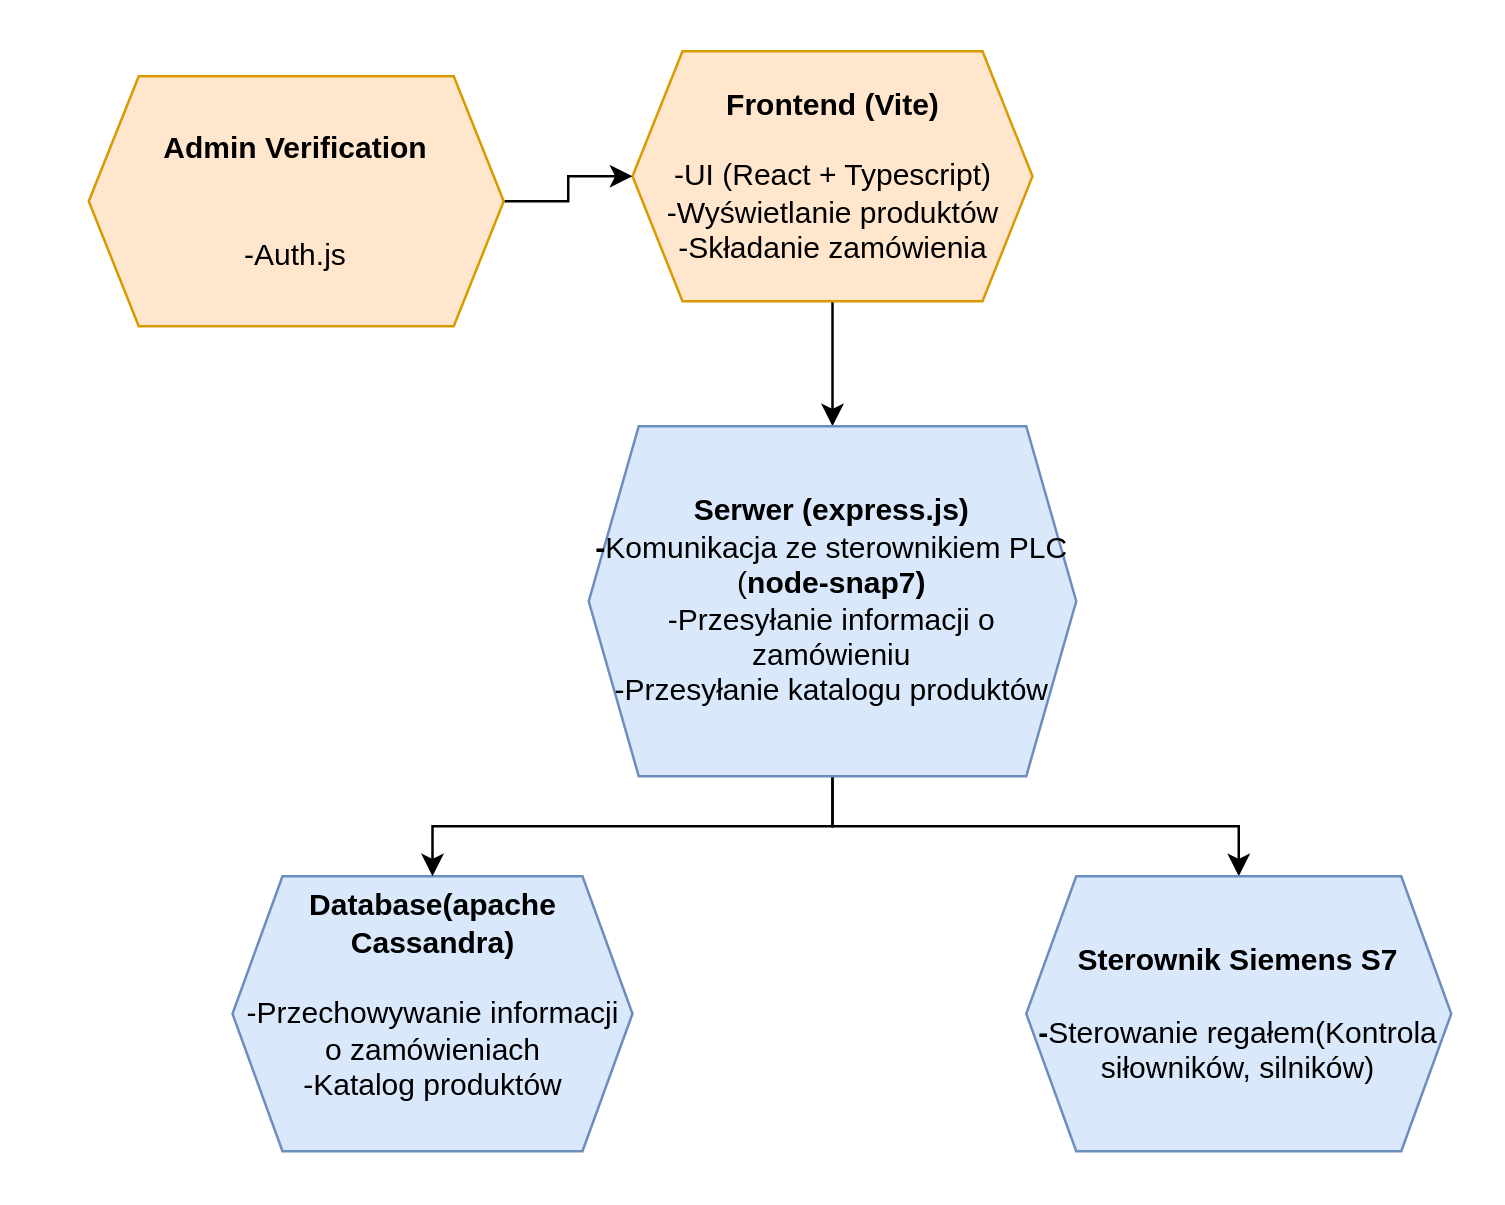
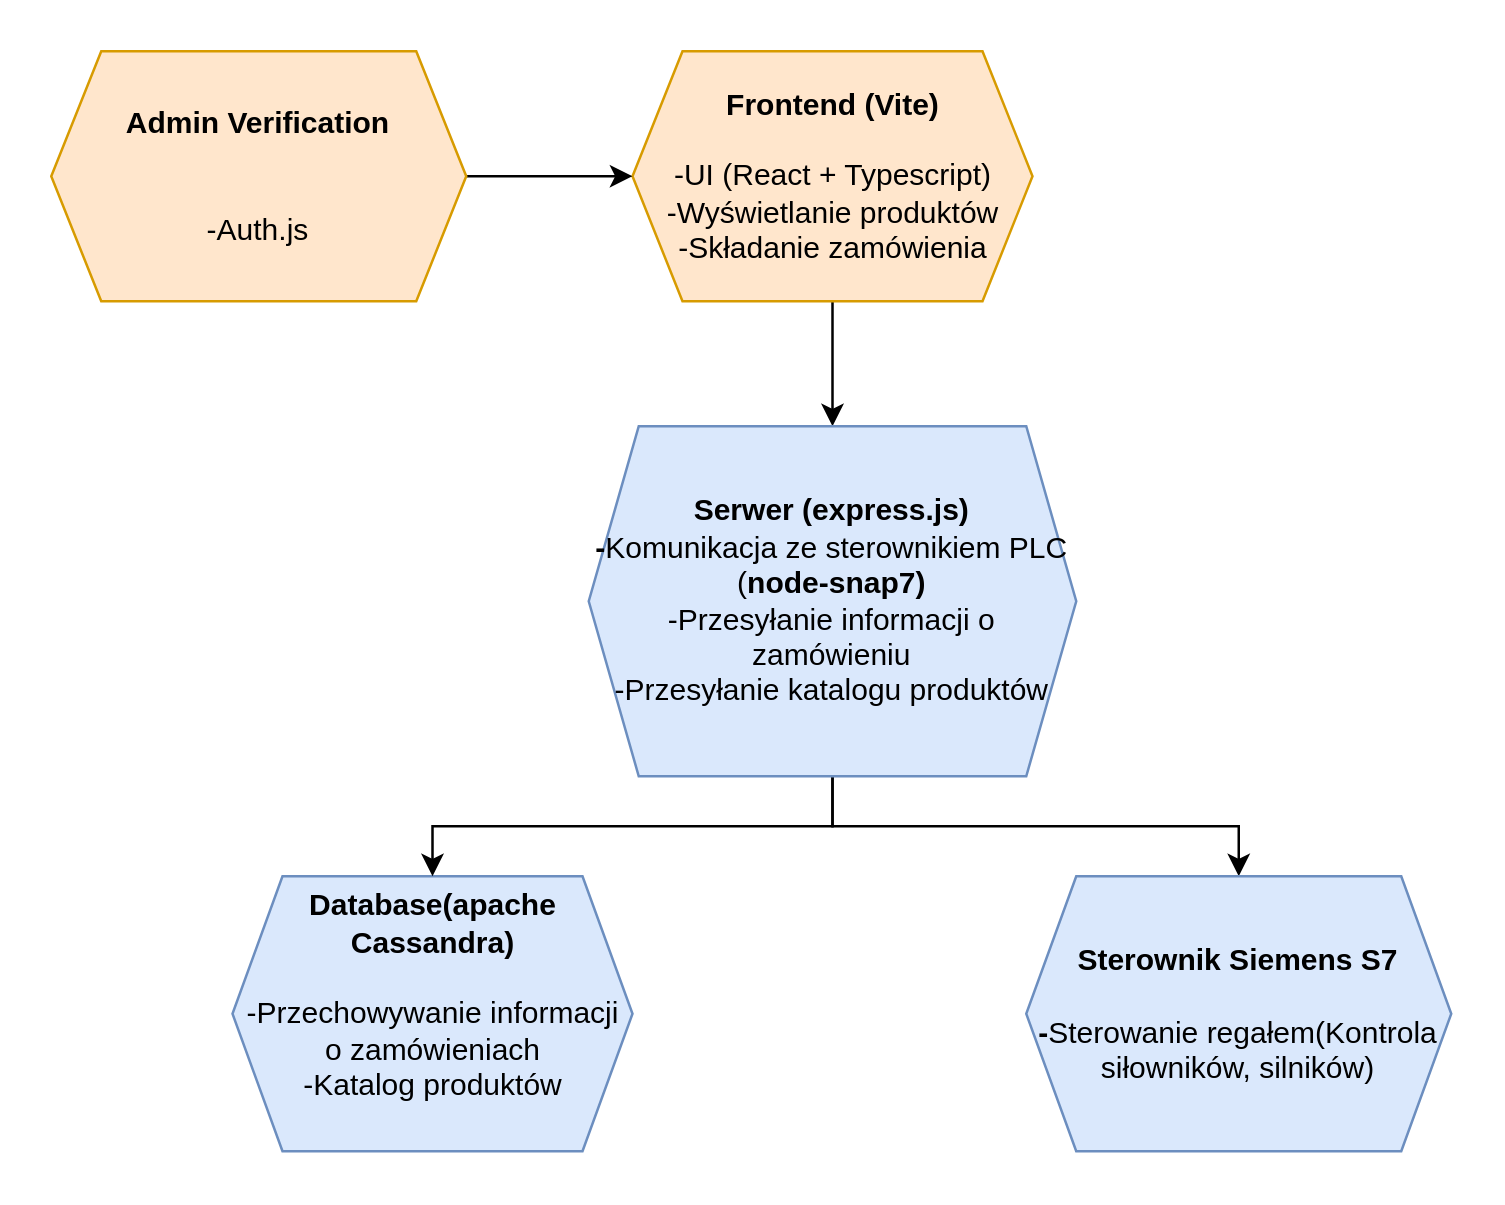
(296, 201) -> (259, 176)
